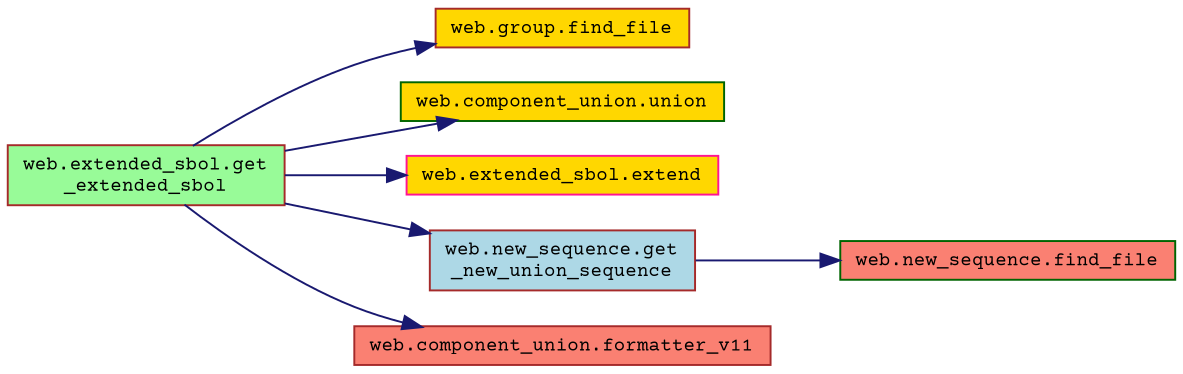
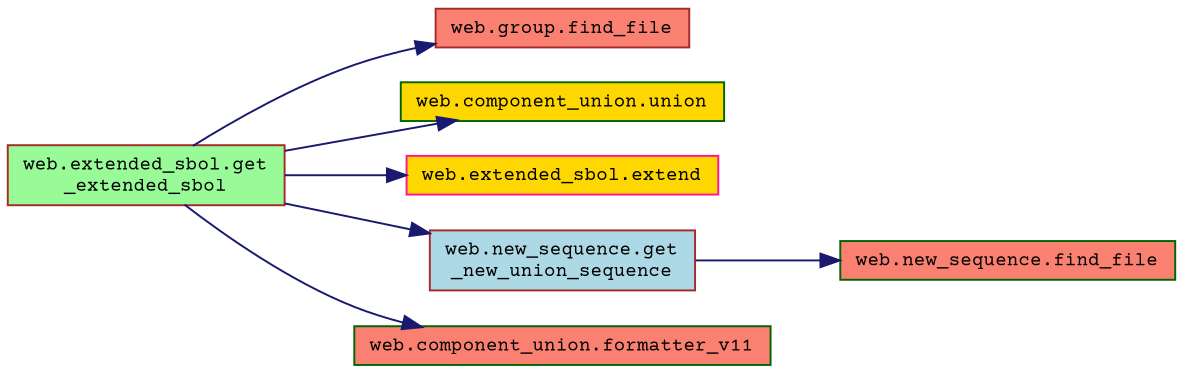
(562, 28) -> (562, 28)
(562, 346) -> (562, 346)
